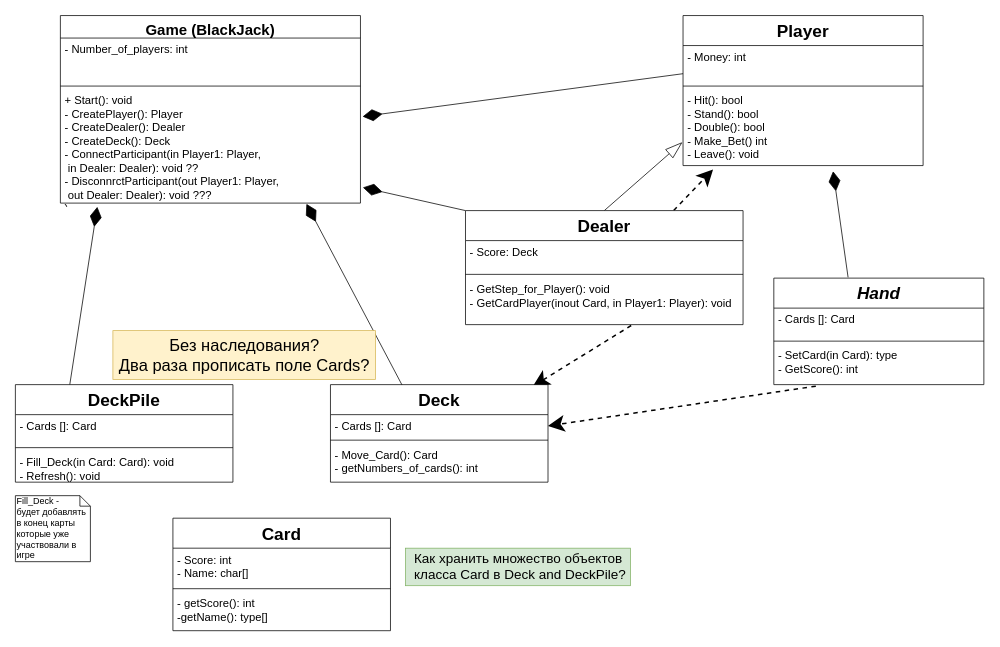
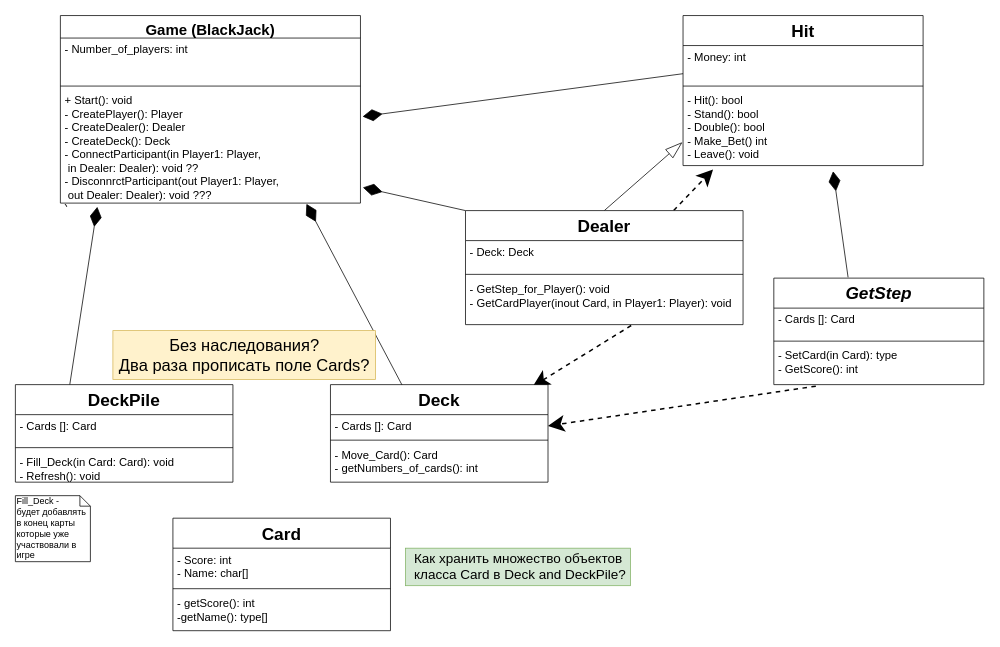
(803, 31) -> (803, 31)
(506, 252) -> (503, 252)
(878, 294) -> (878, 294)
